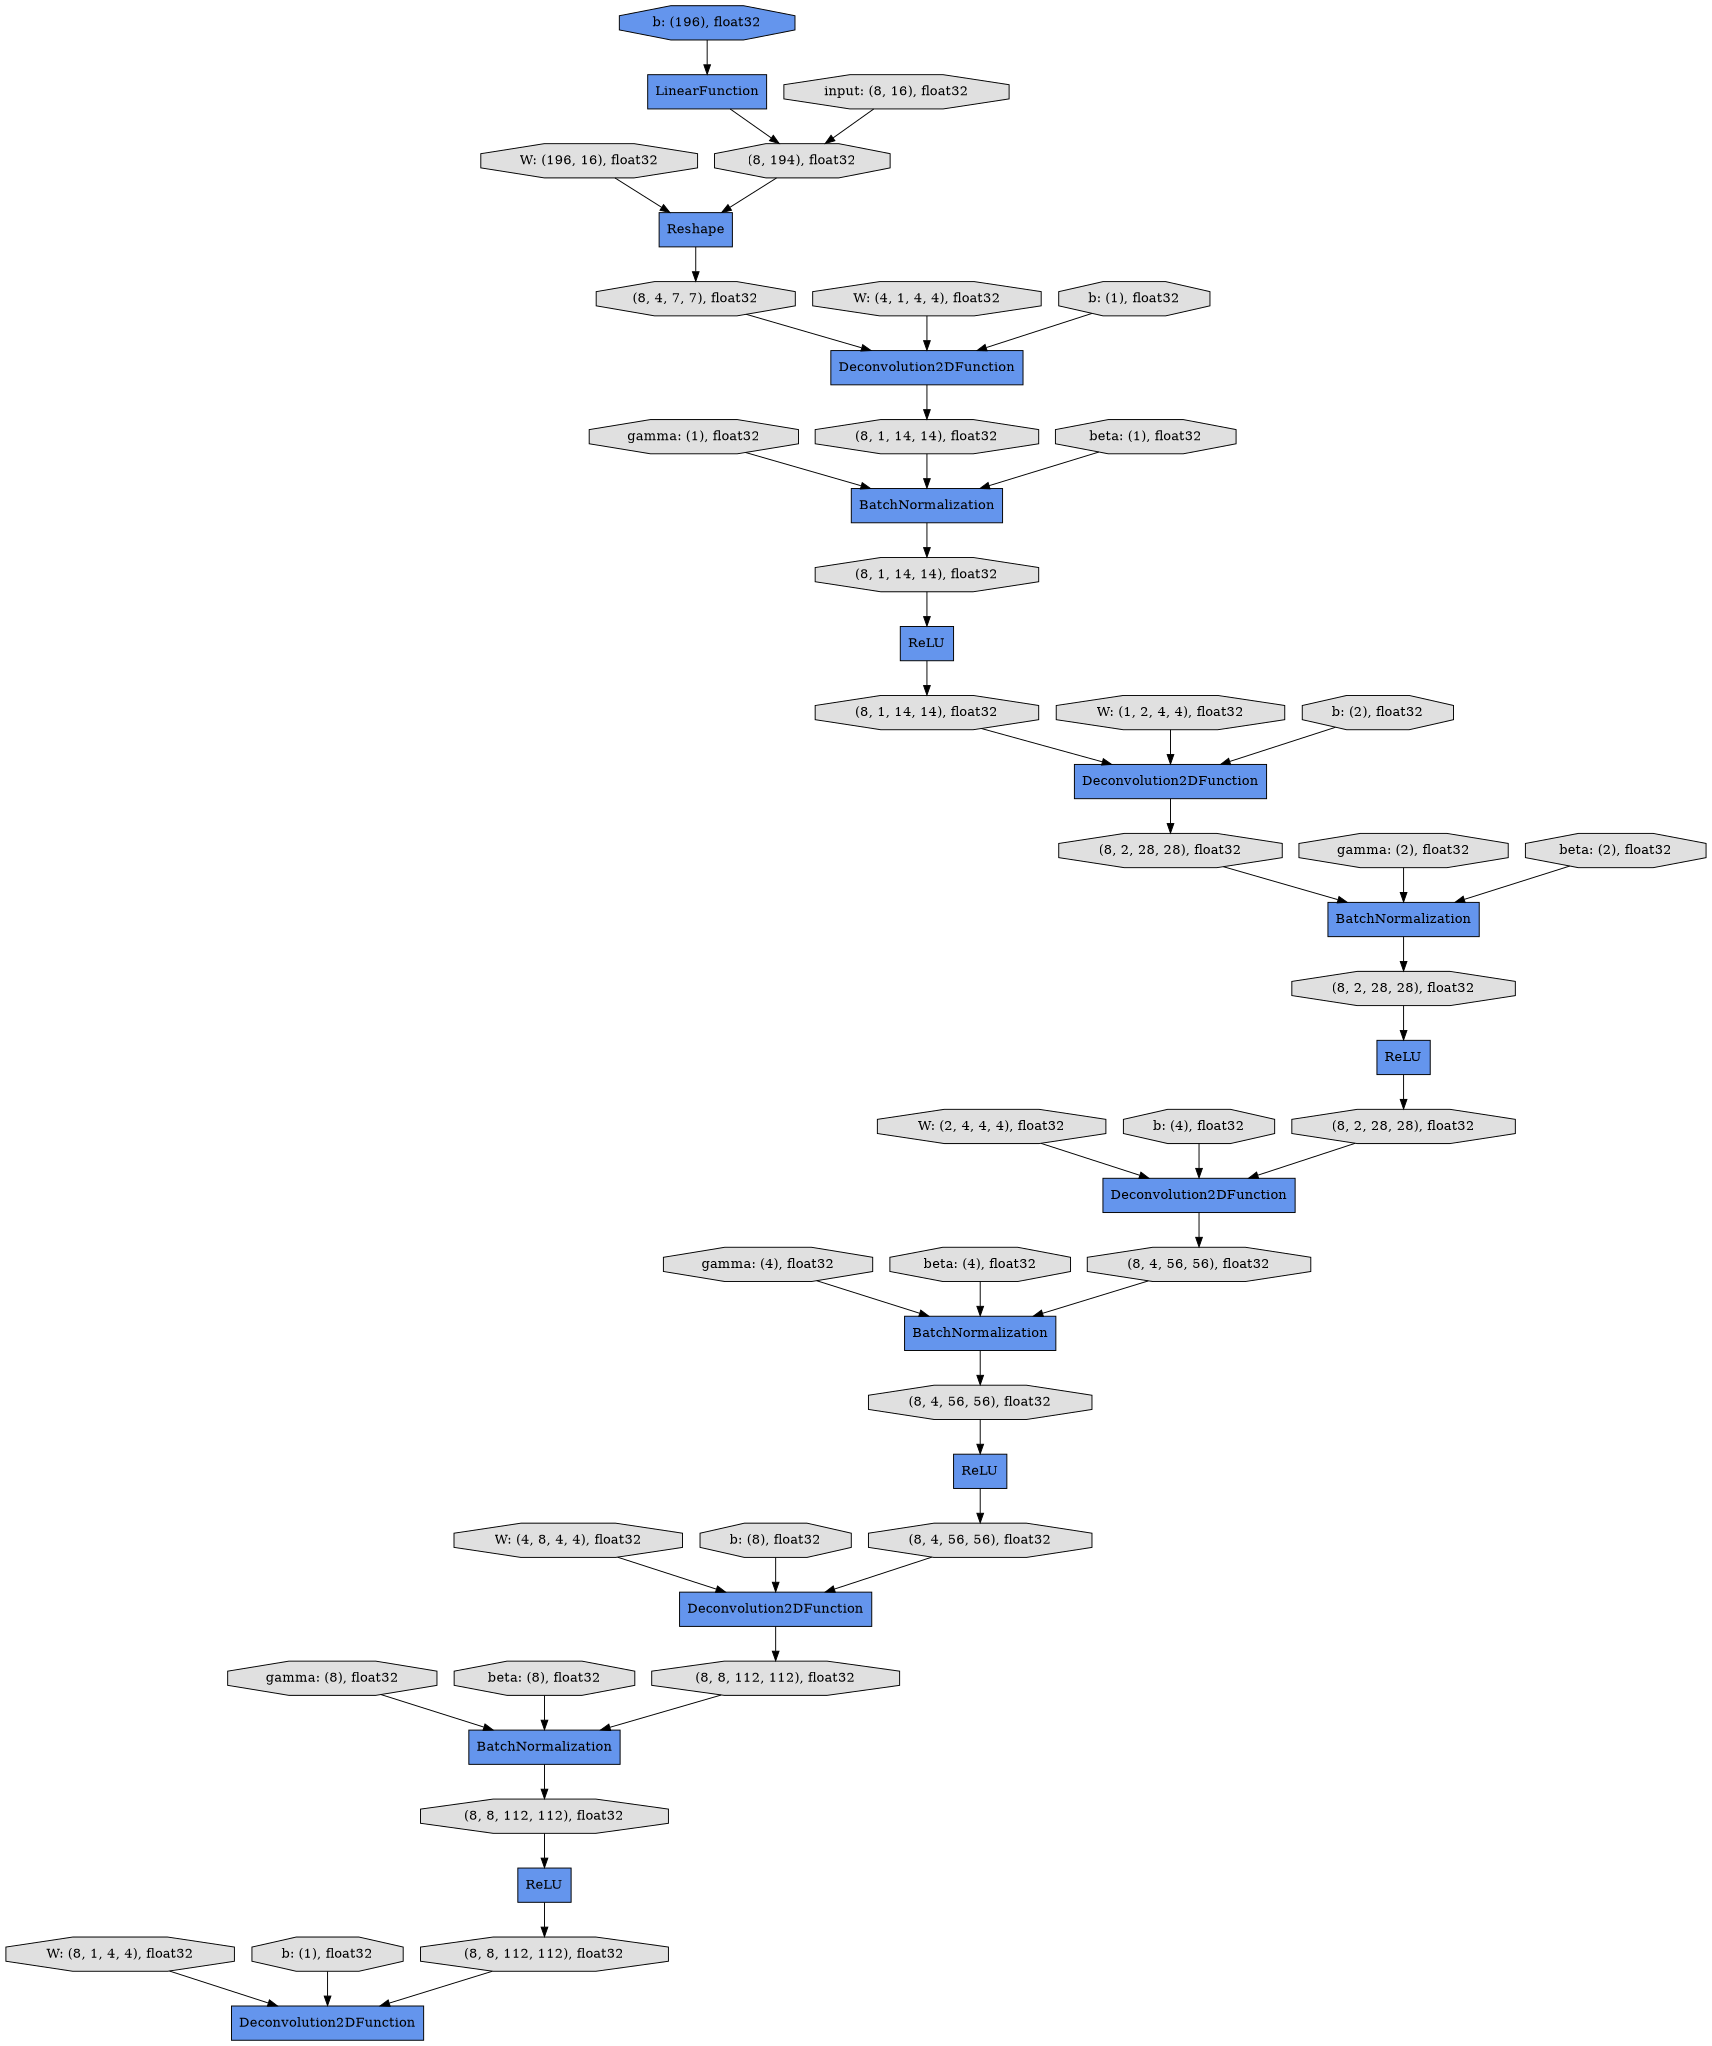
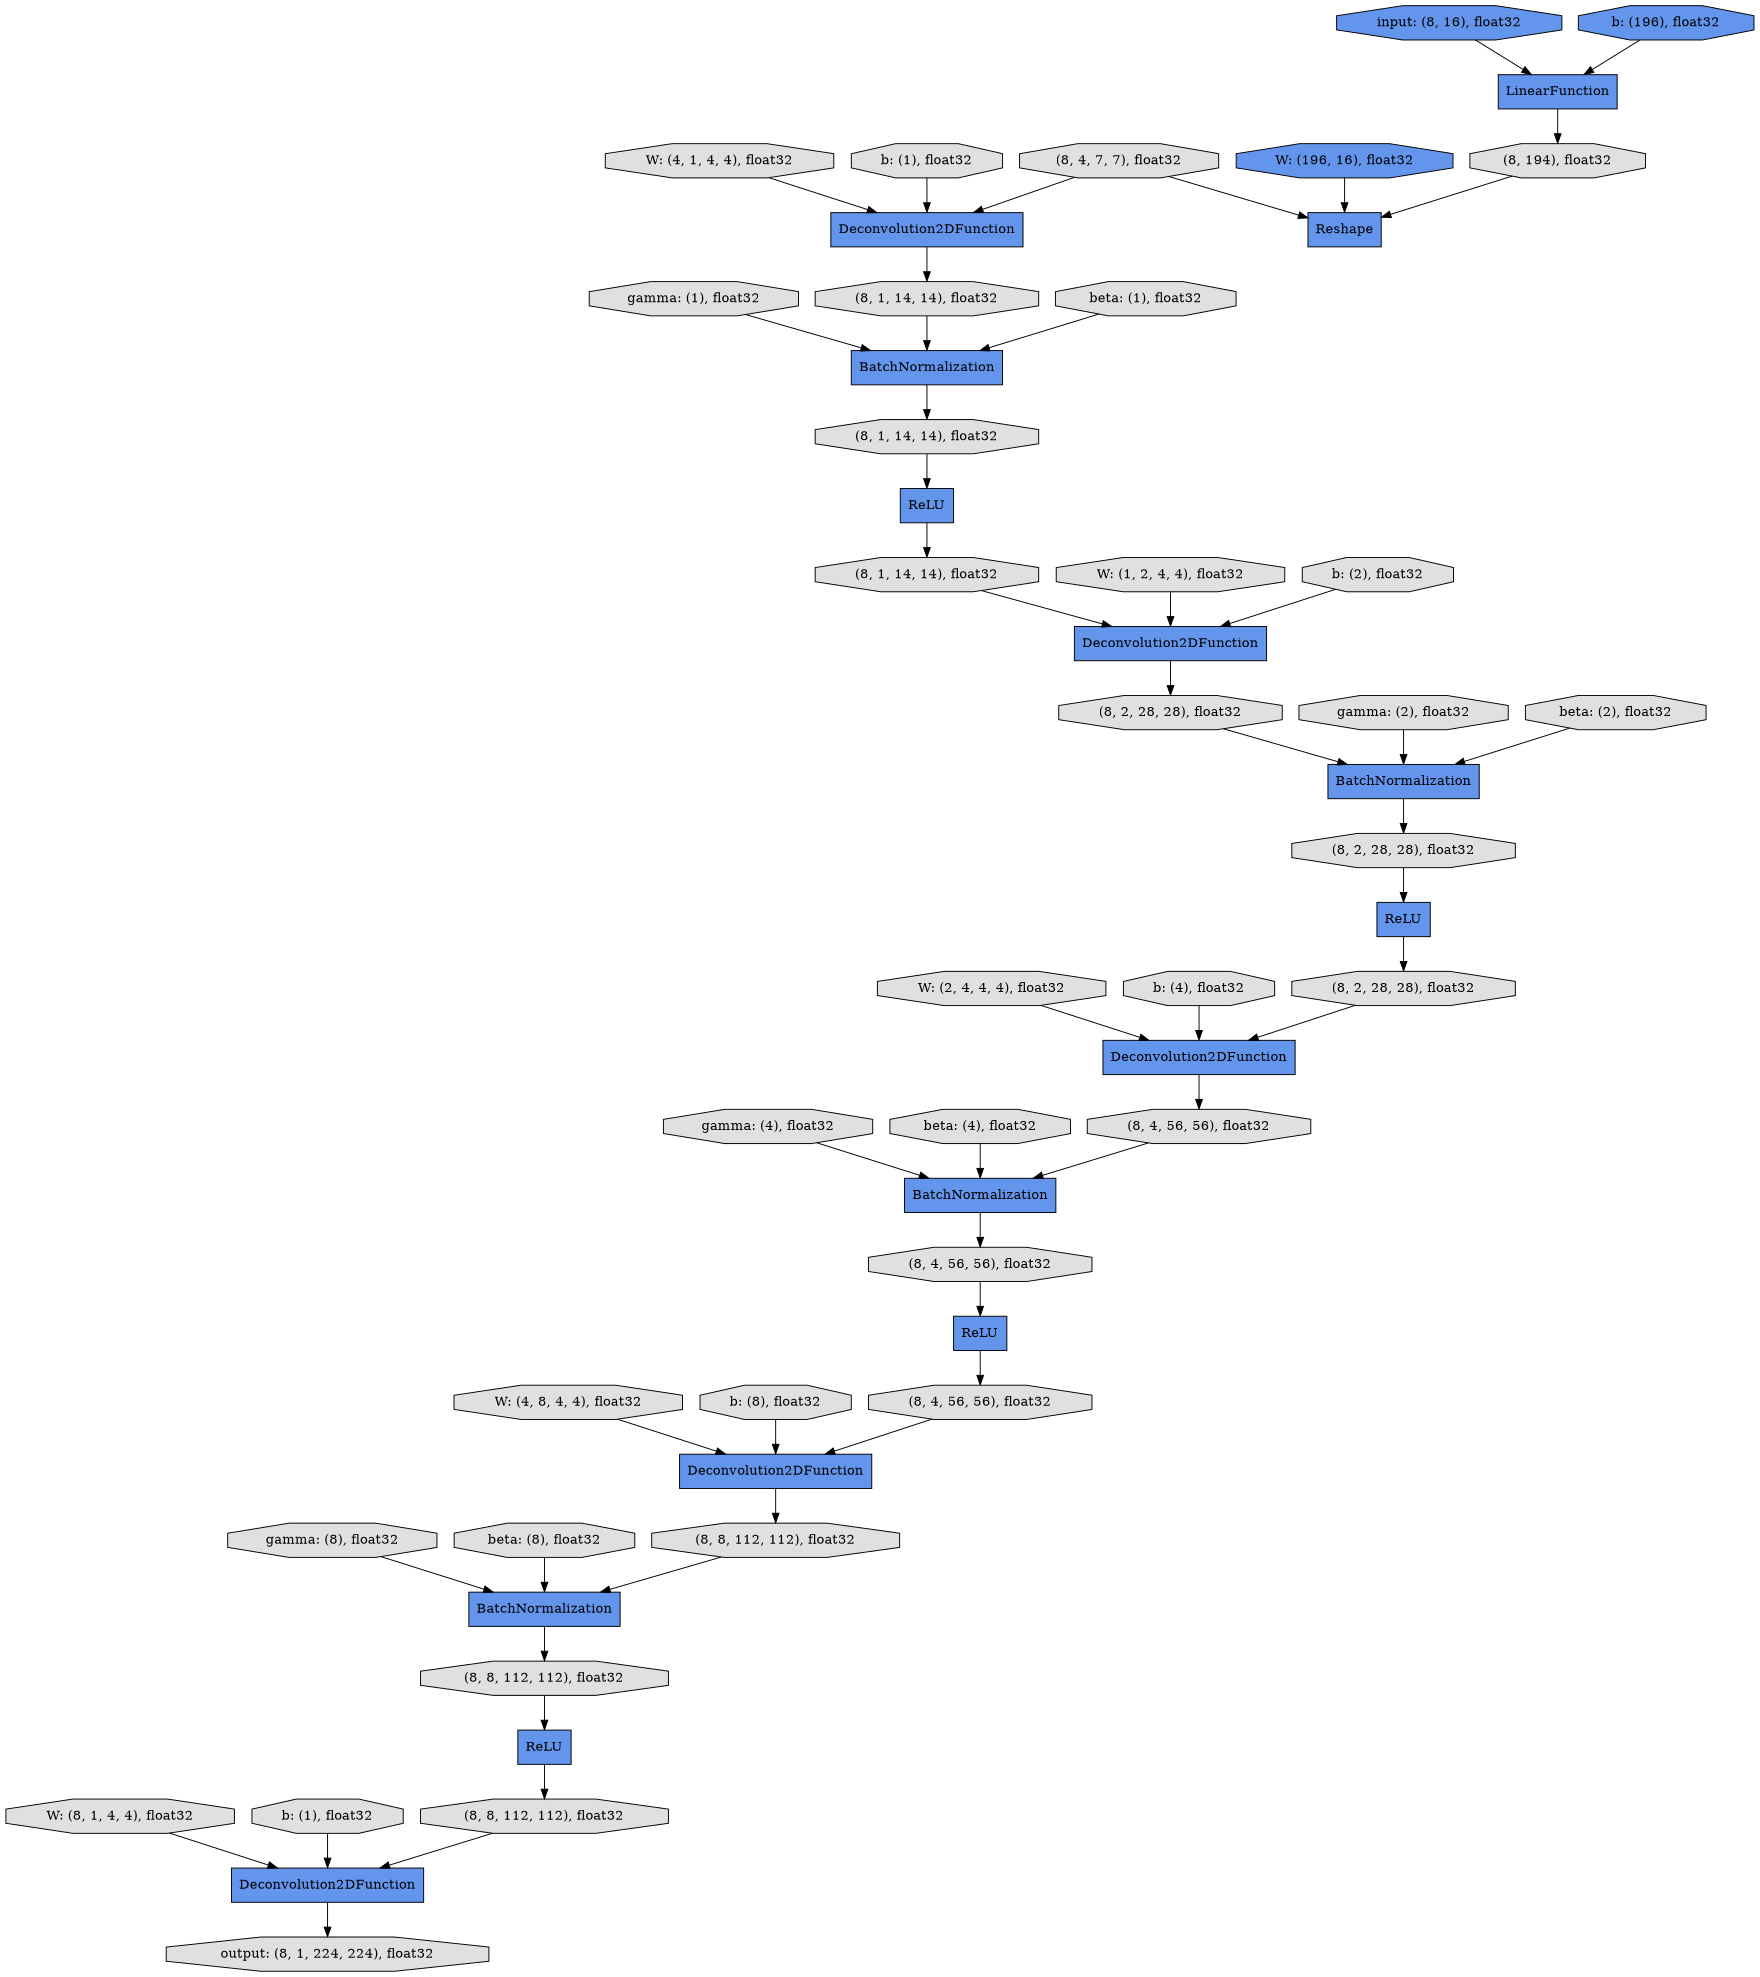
(896, 92) -> (1449, 23)
(853, 123) -> (1499, 55)
(589, 161) -> (1345, 161)
(696, 259) -> (1234, 196)
none -> (328, 1954)
